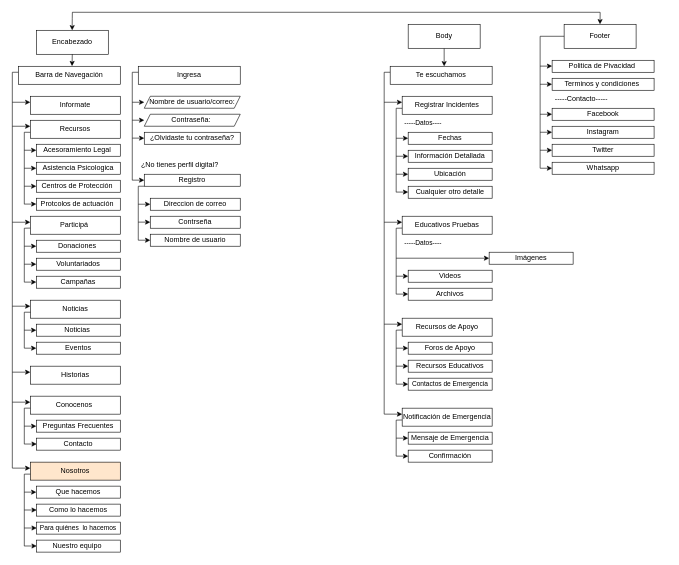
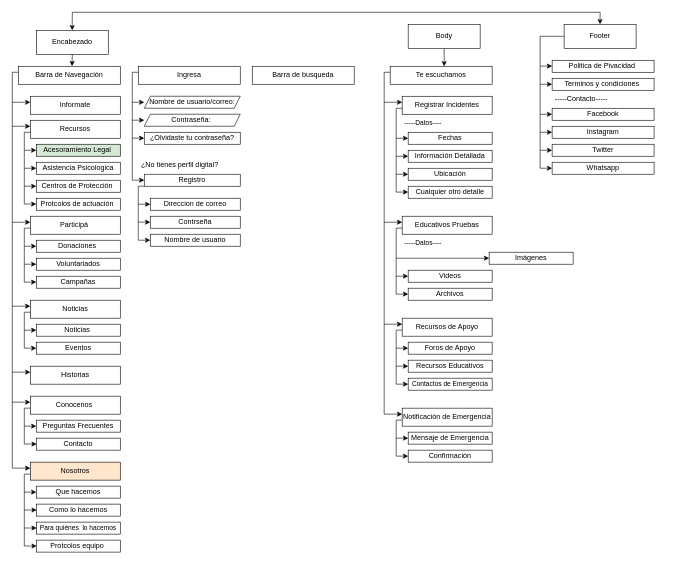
none -> (303, 75)
(78, 150) -> (78, 150)
(78, 546) -> (78, 546)
